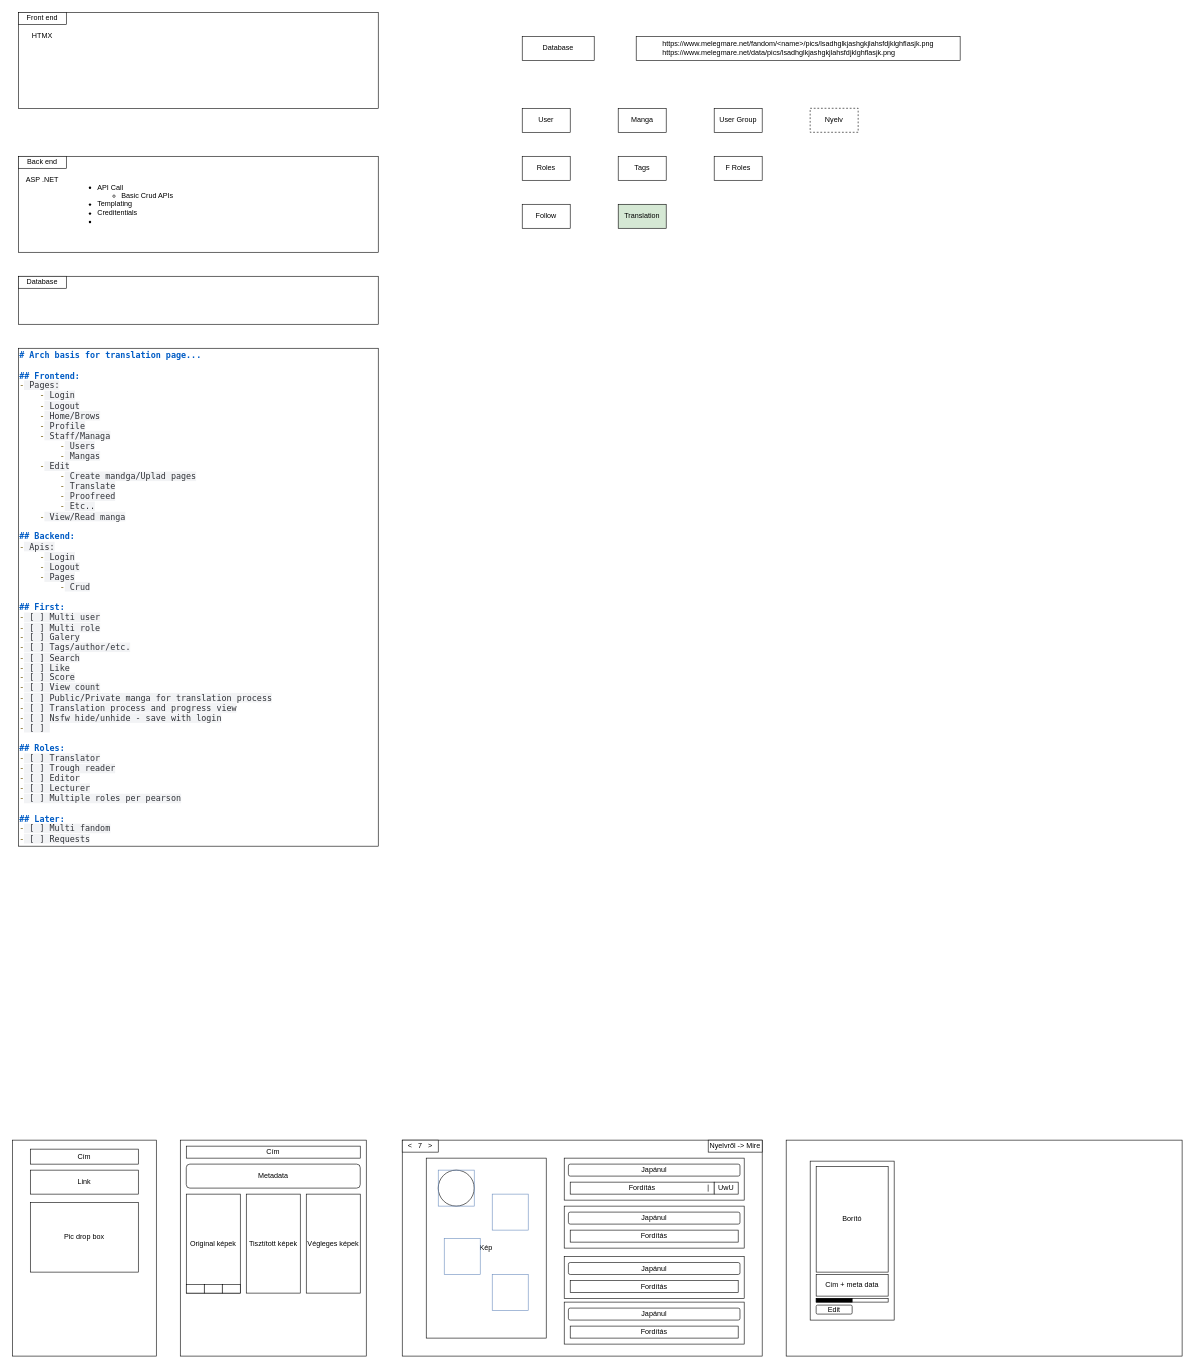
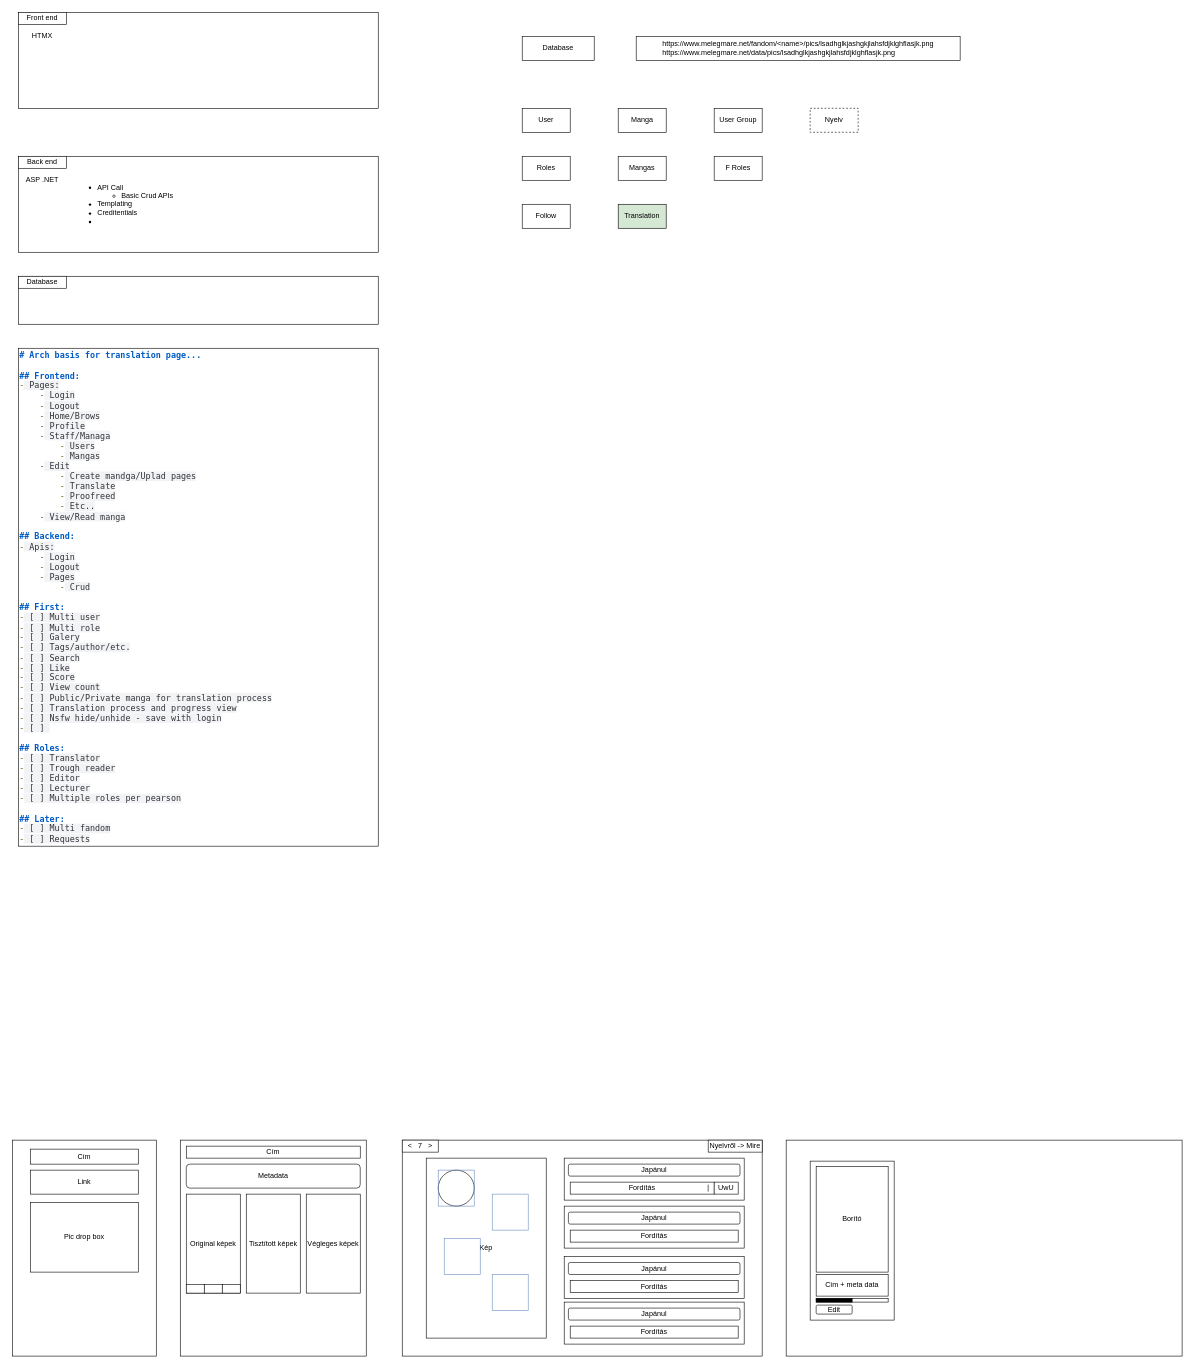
(642, 168) -> (642, 168)
